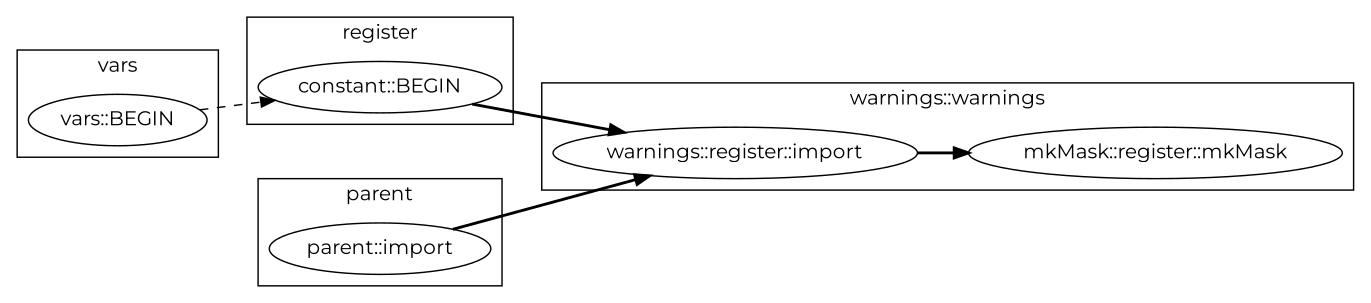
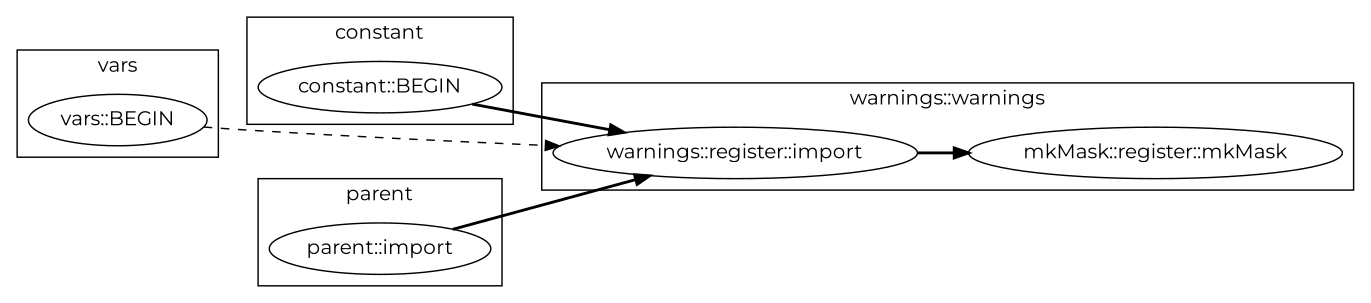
(380, 34) -> (380, 34)
(230, 106) -> (374, 137)
